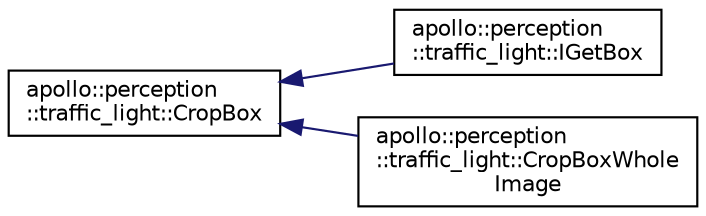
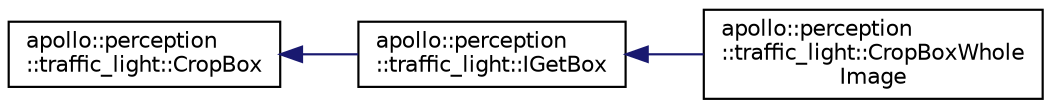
(330, 132) -> (676, 54)
